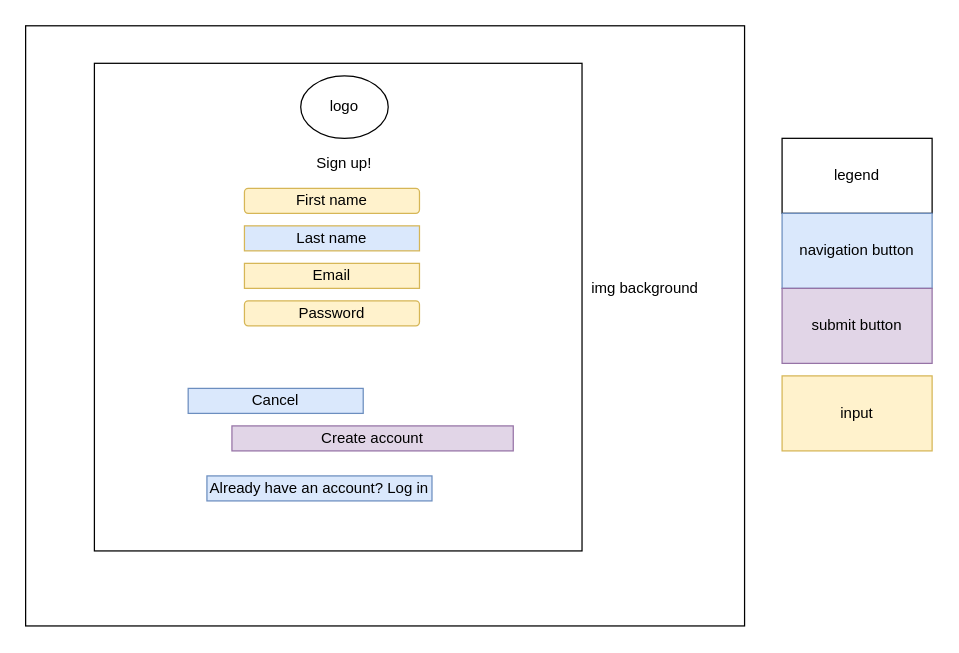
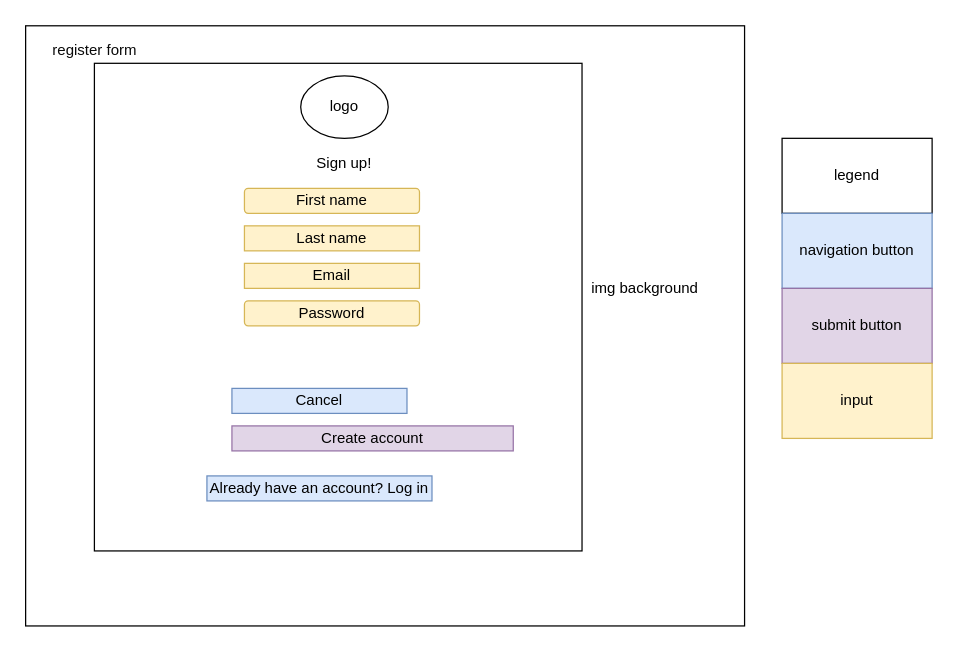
none -> (94, 51)
(332, 238) -> (332, 238)
(276, 401) -> (319, 401)
(857, 413) -> (857, 401)
